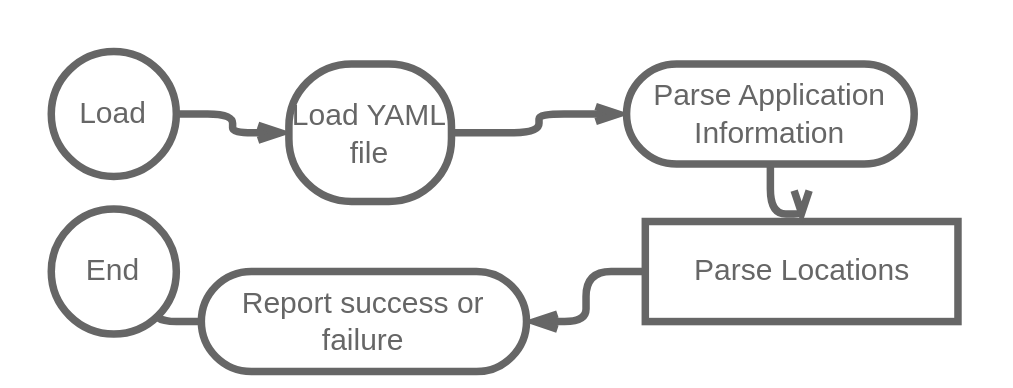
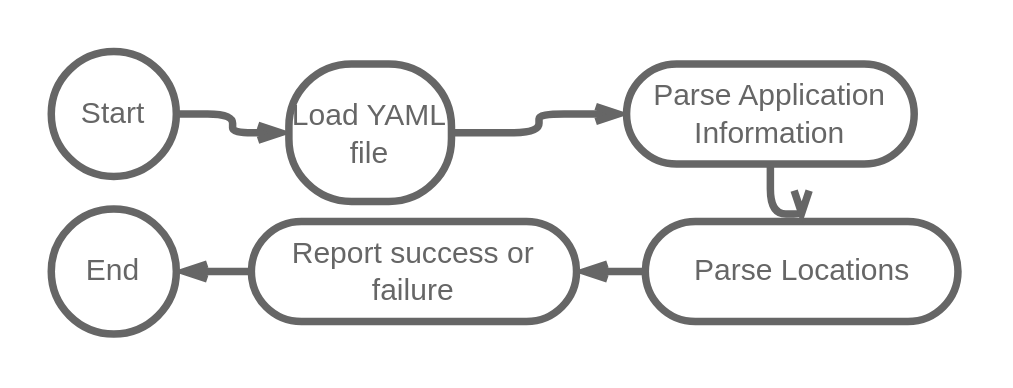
(114, 114) -> (114, 114)
(801, 271) -> (801, 271)
(364, 321) -> (414, 271)
